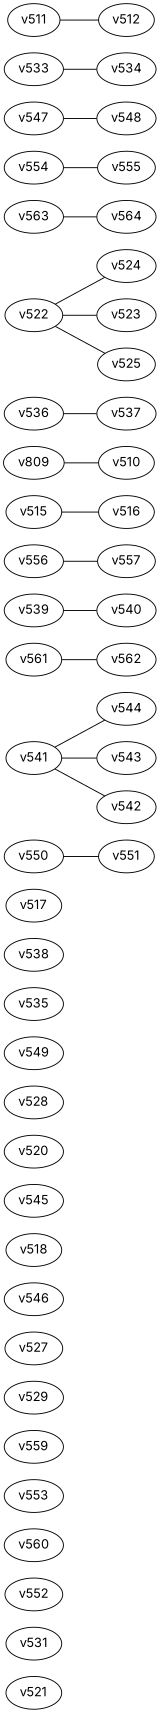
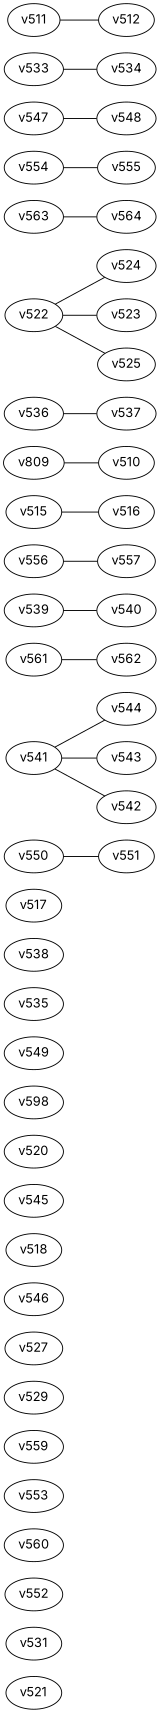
(34, 1102) -> (34, 1102)
